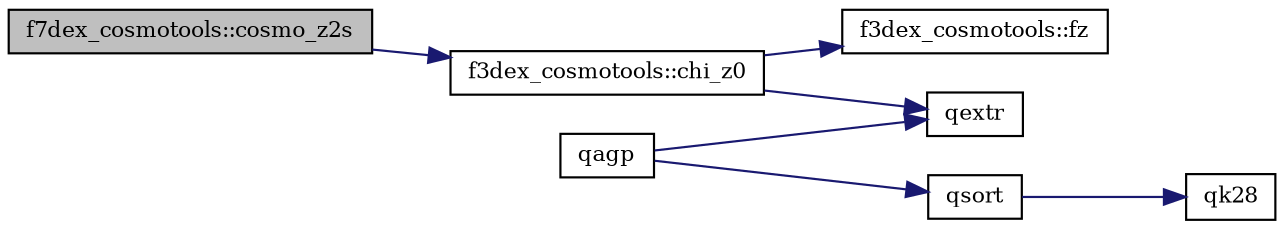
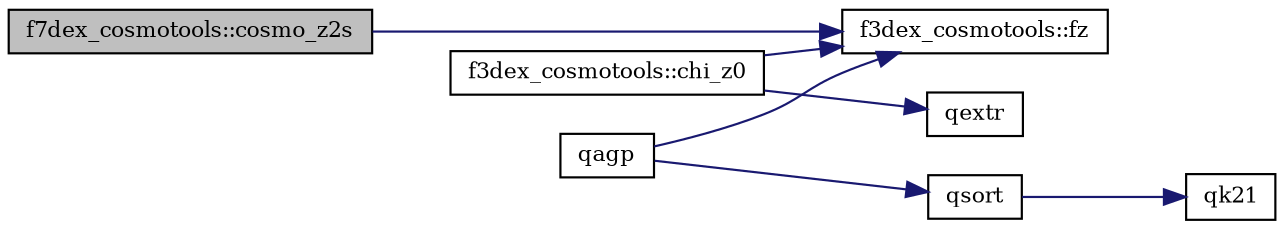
(401, 52) -> (596, 32)
(780, 136) -> (770, 112)
(1231, 197) -> (1231, 197)
